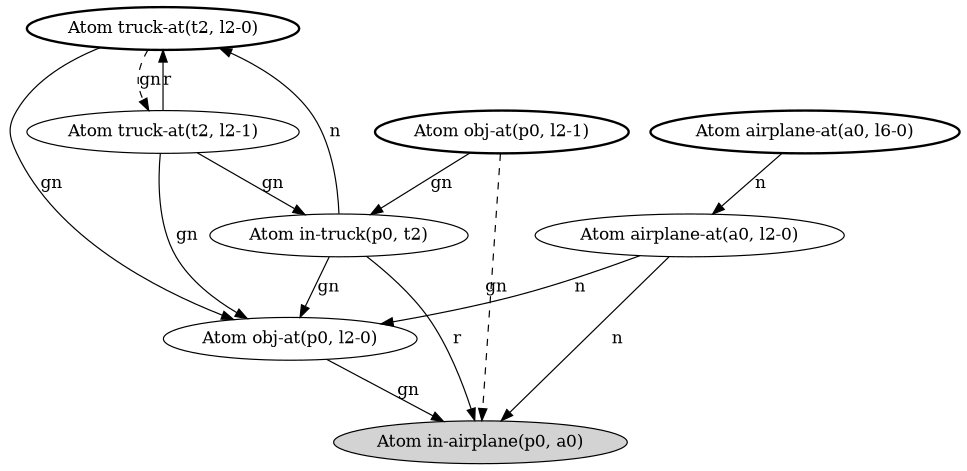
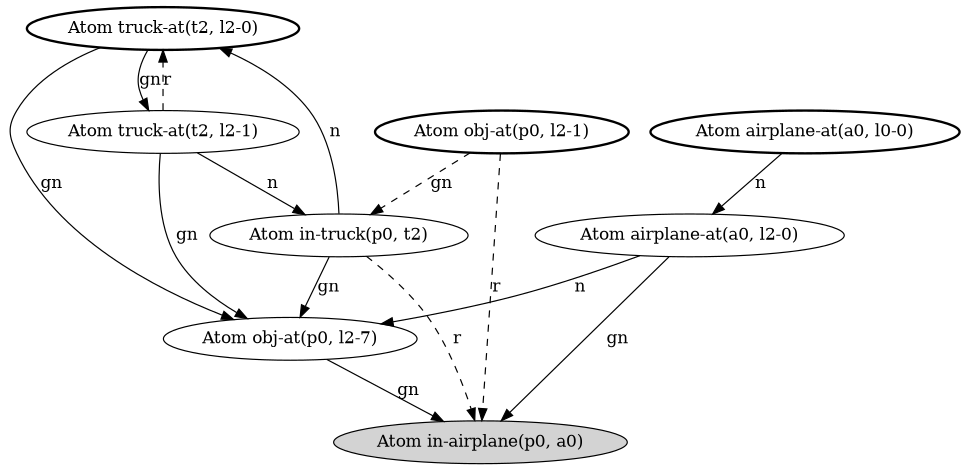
(139, 75) -> (139, 75)
(163, 86) -> (163, 86)
(805, 132) -> (805, 132)
(425, 181) -> (425, 181)
(273, 184) -> (273, 184)
(497, 287) -> (497, 287)
(432, 323) -> (432, 323)
(290, 339) -> (290, 339)
(618, 339) -> (618, 339)
